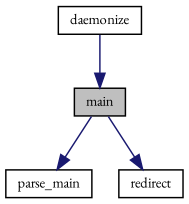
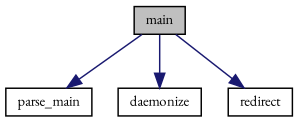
(100, 54) -> (160, 54)
